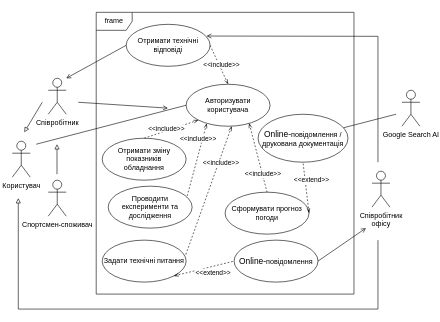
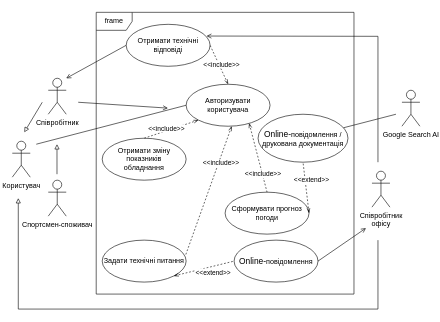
(201, 146) -> none
(150, 207) -> none
